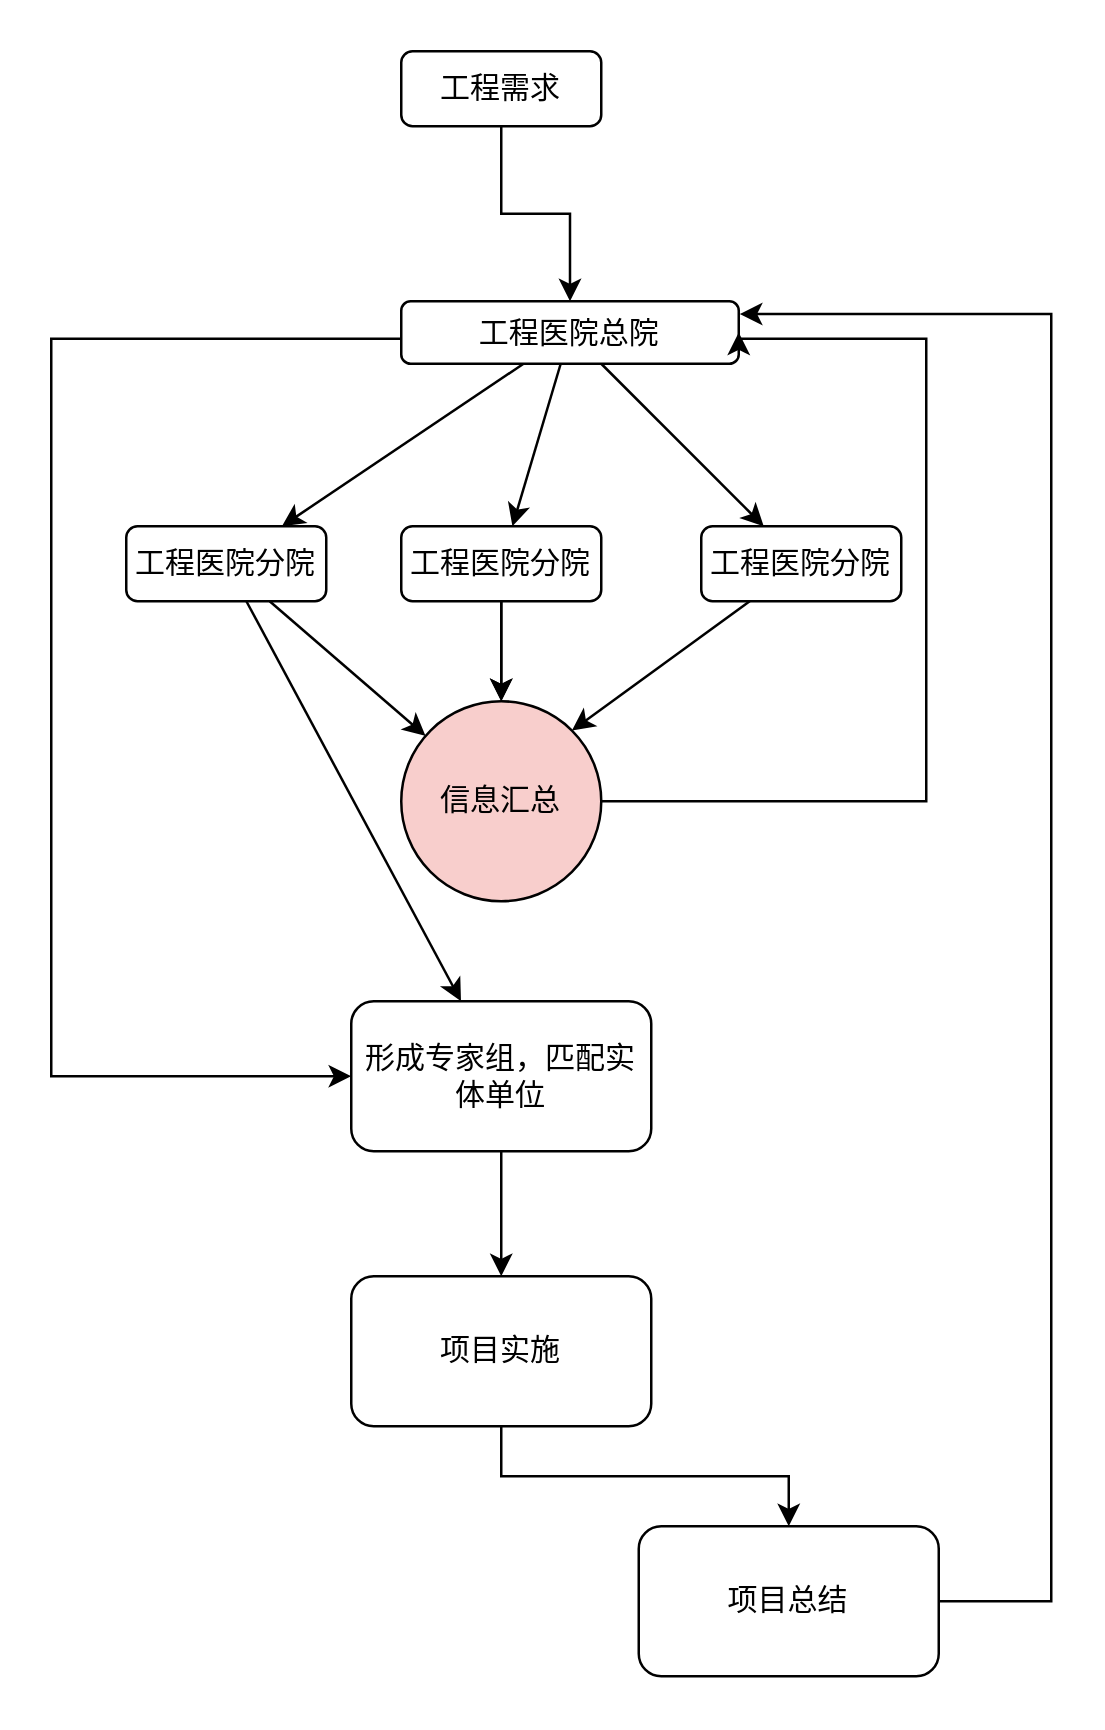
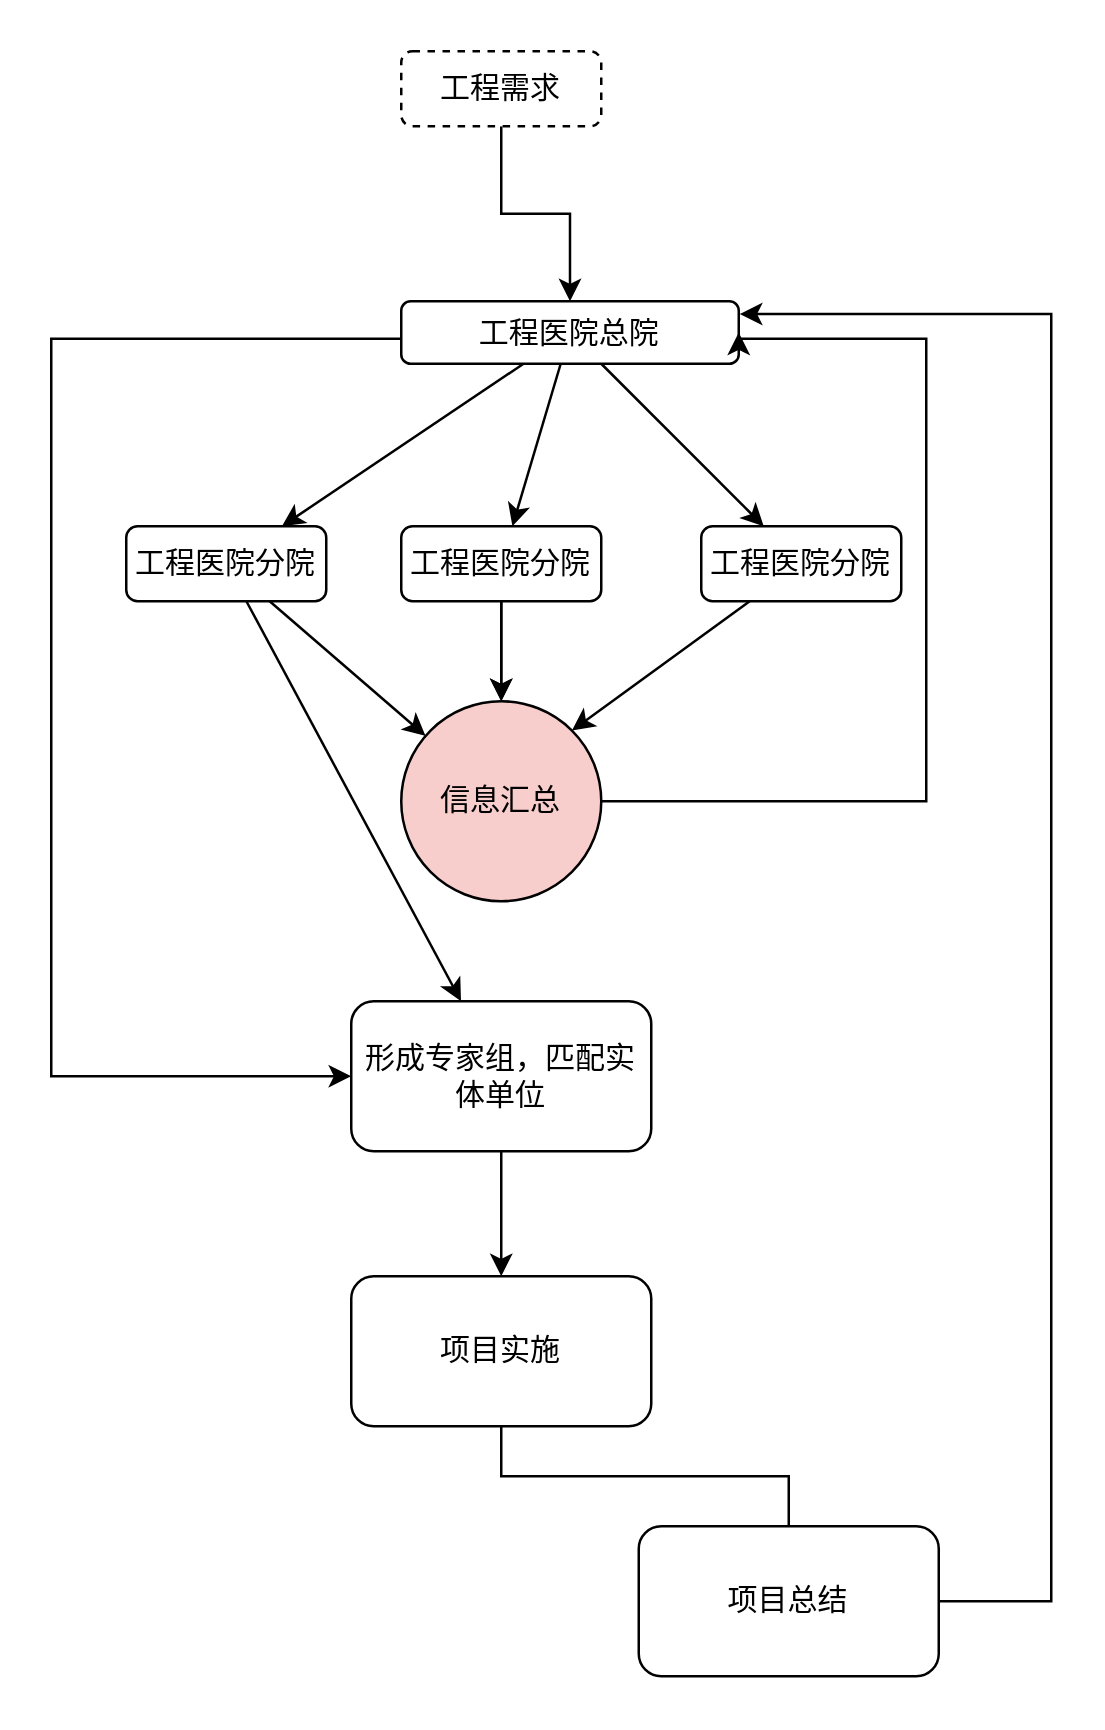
(501, 89) -> (501, 89)
(789, 1508) -> (789, 1515)
